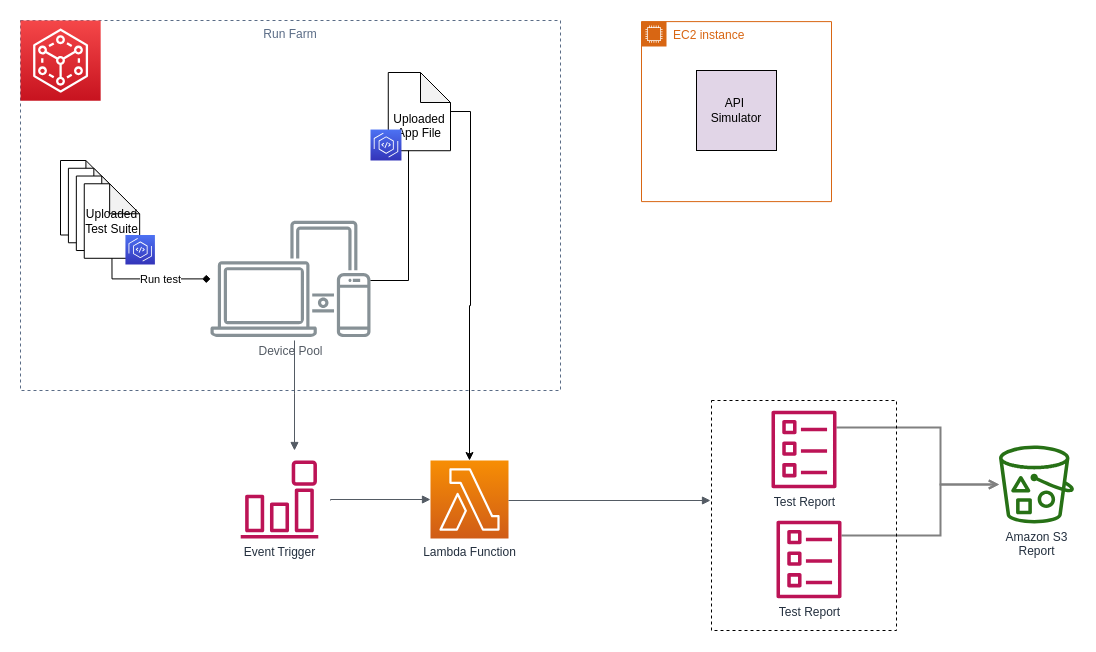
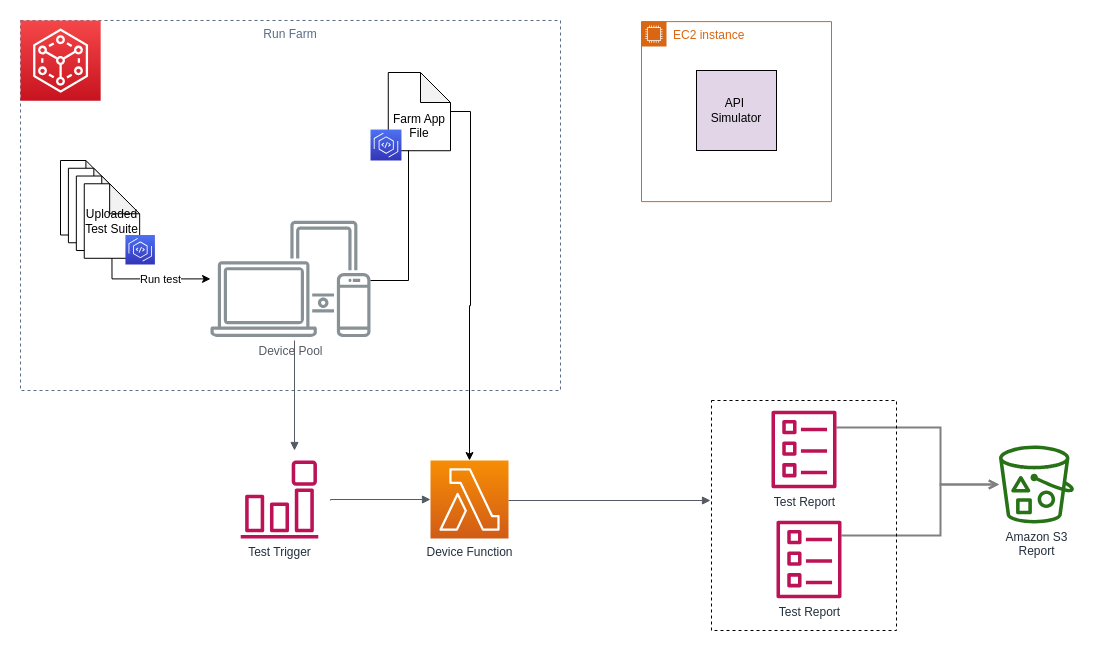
(420, 112) -> (420, 112)
(201, 279) -> (202, 279)
(280, 553) -> (280, 553)
(470, 553) -> (470, 553)
